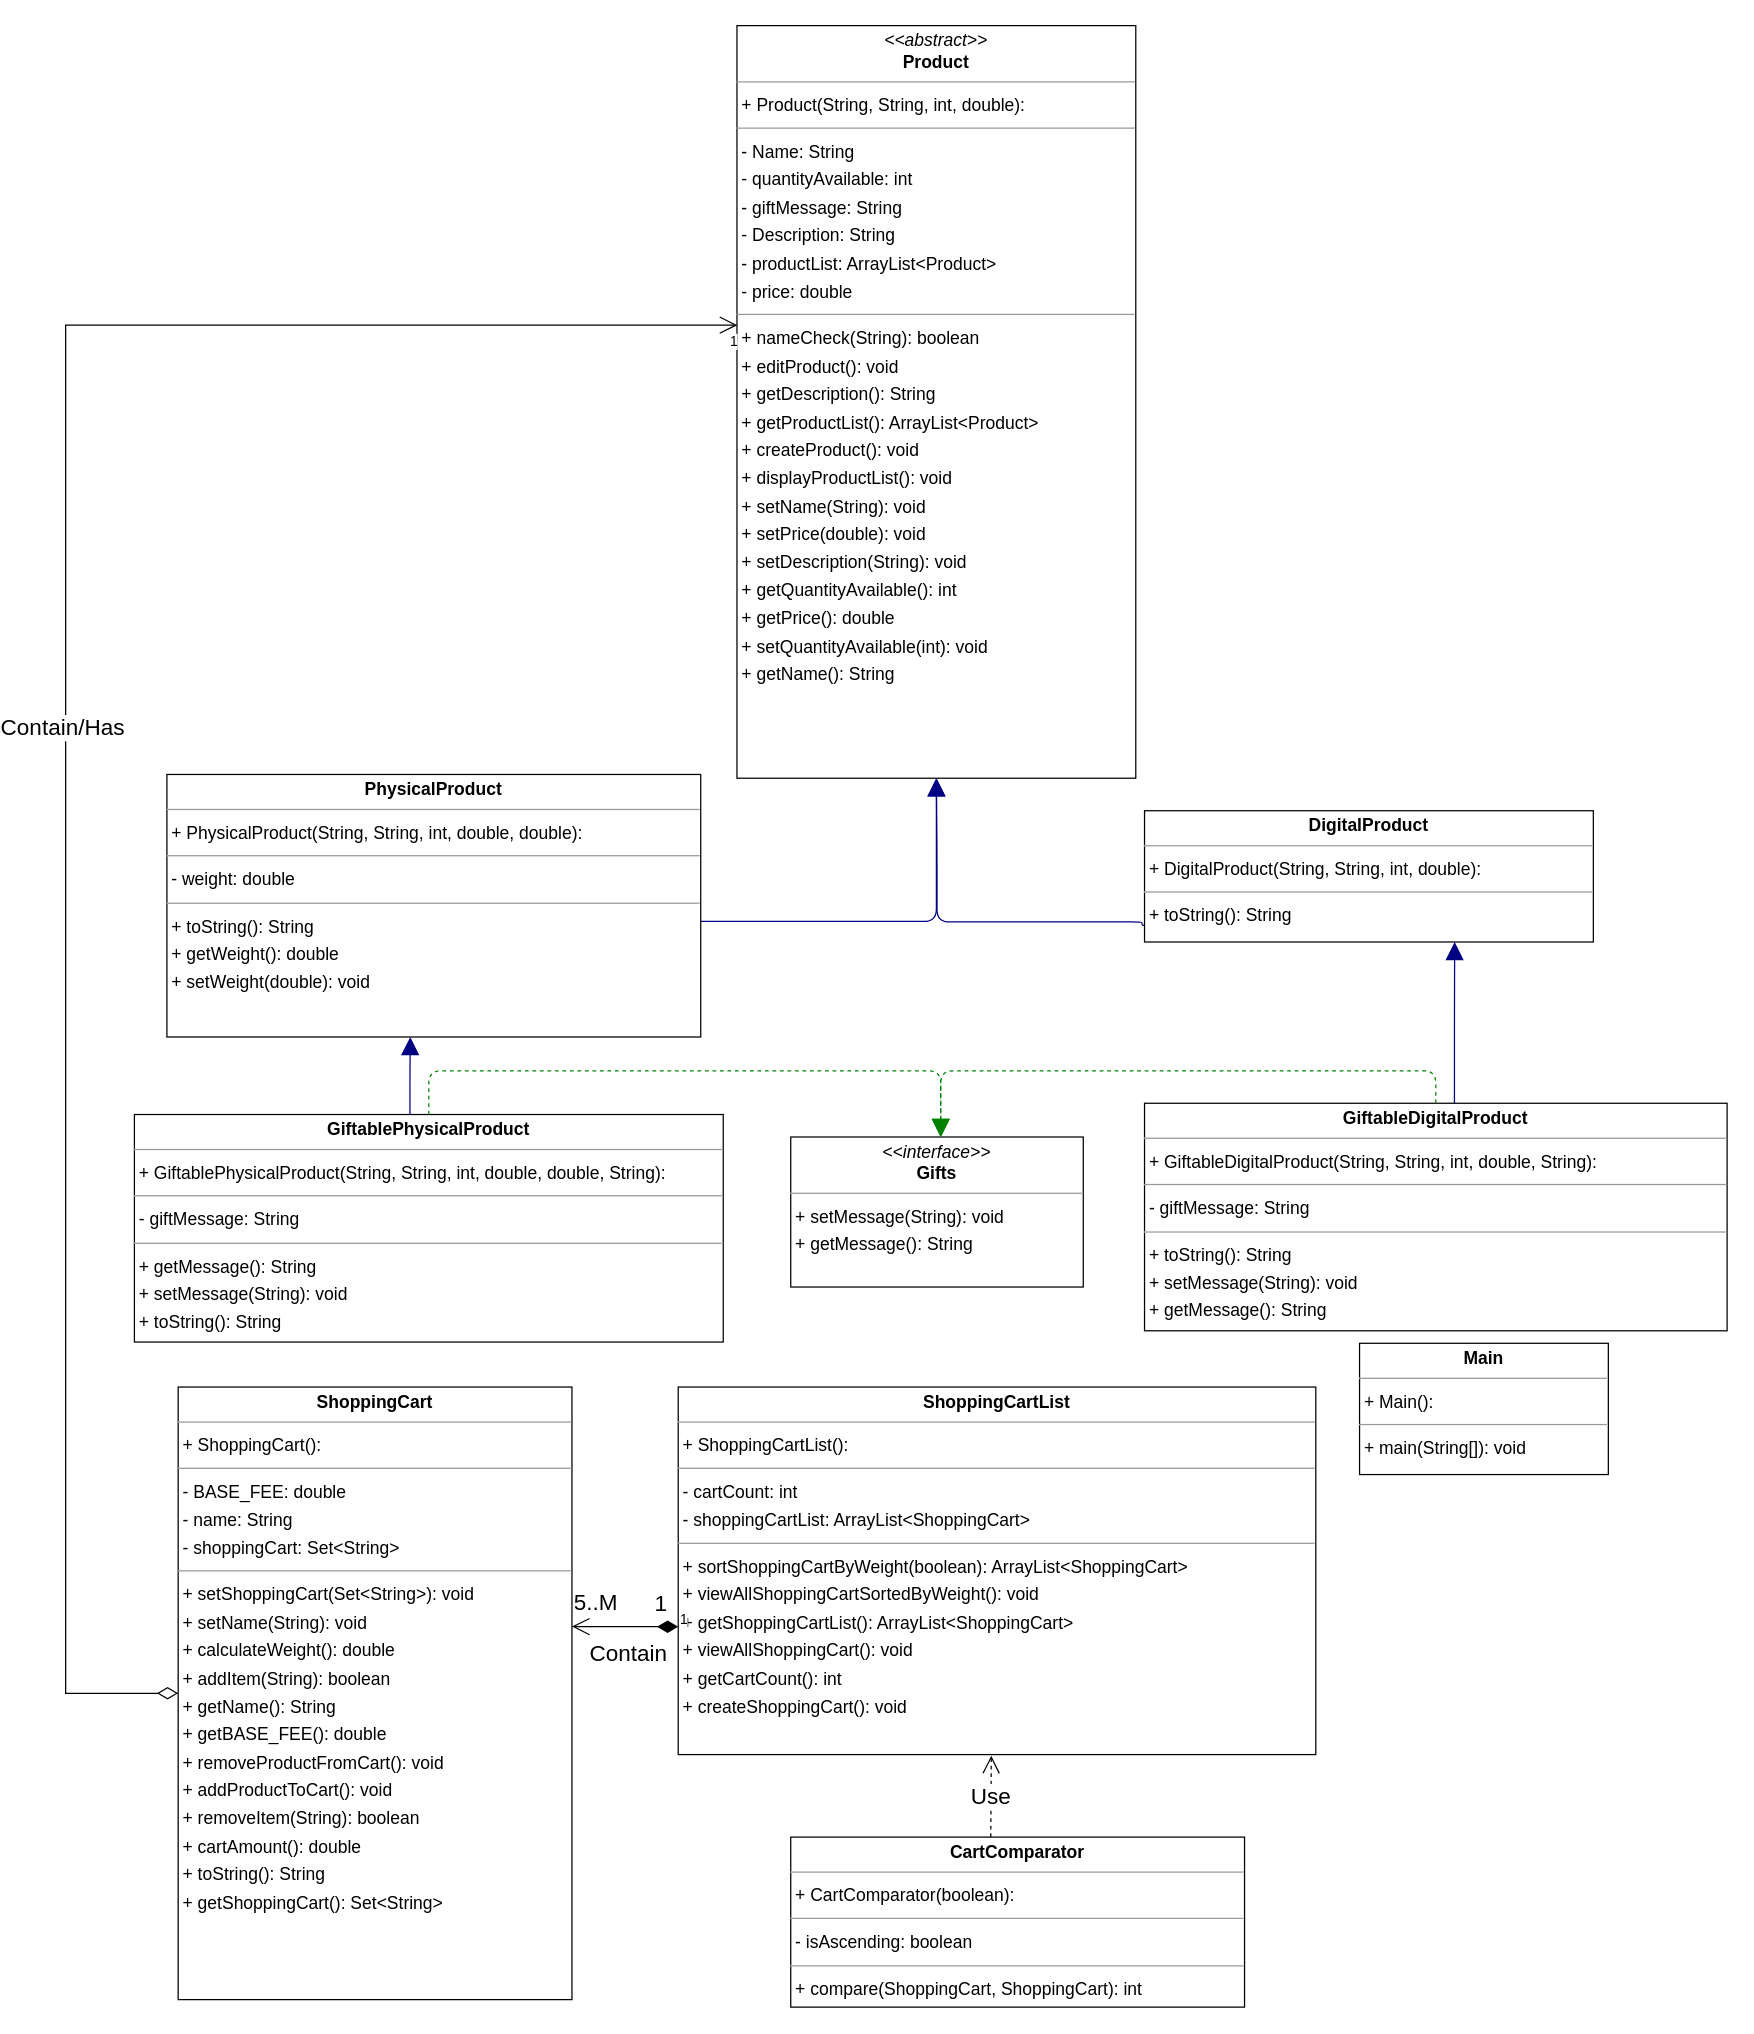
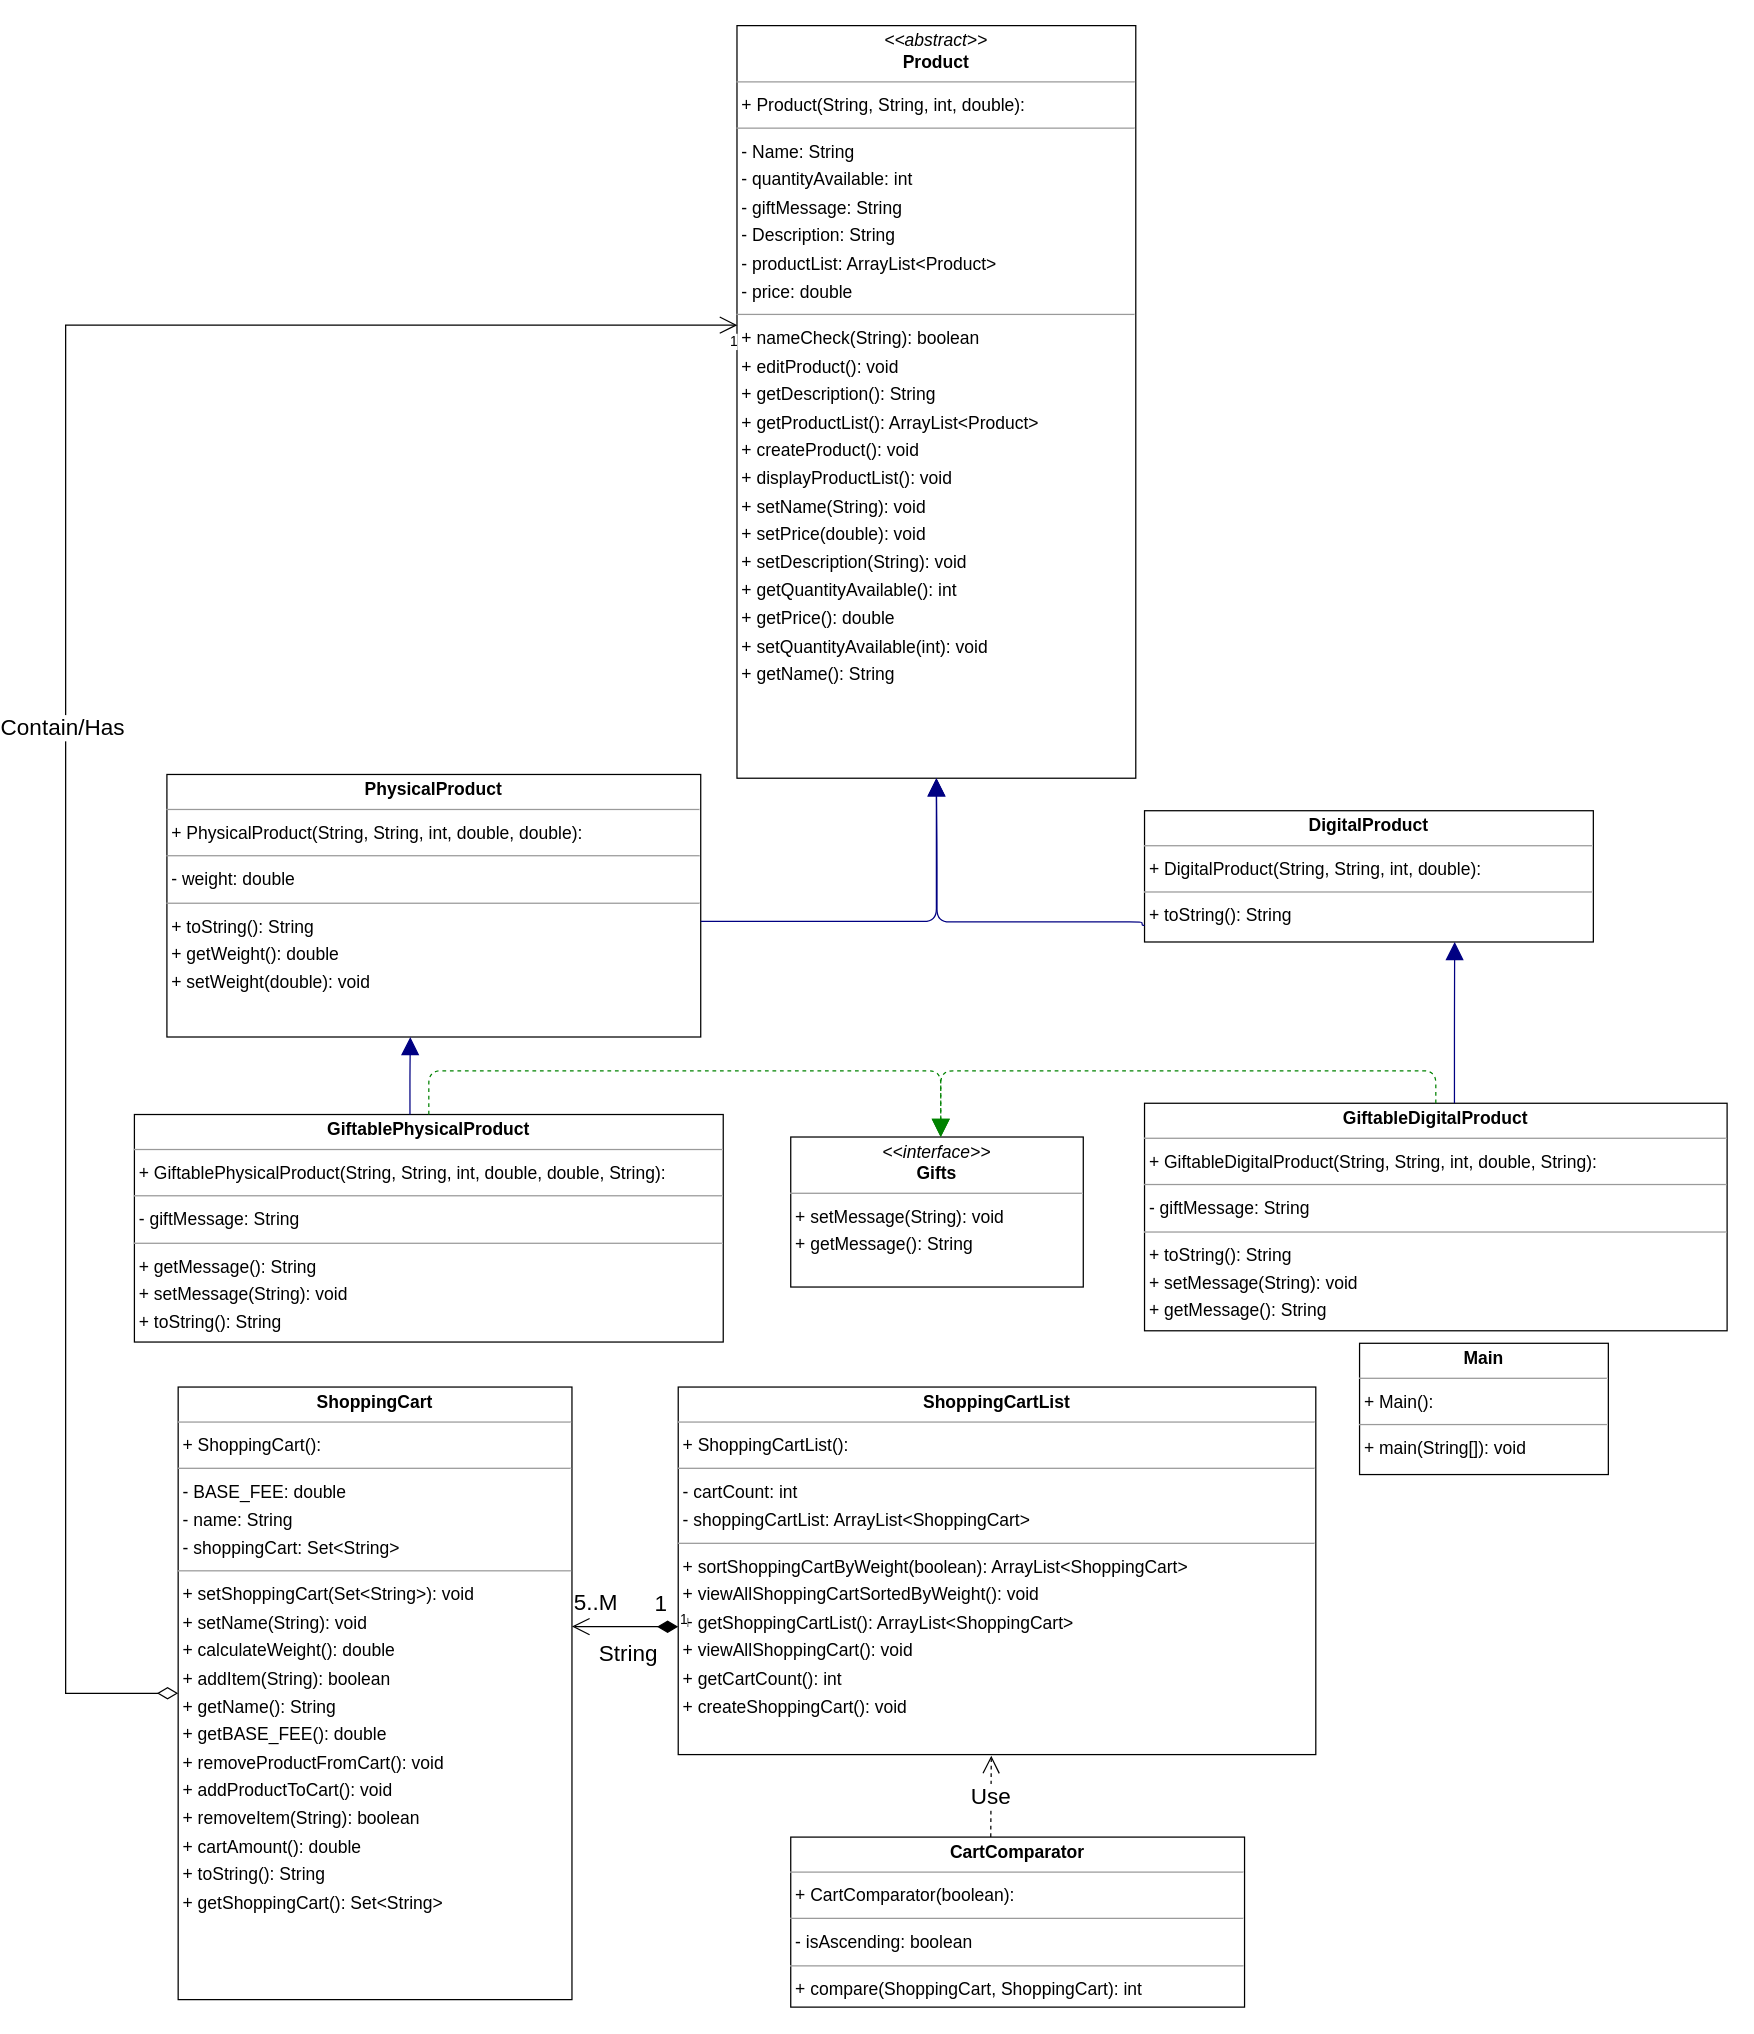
(629, 1654) -> (629, 1654)
